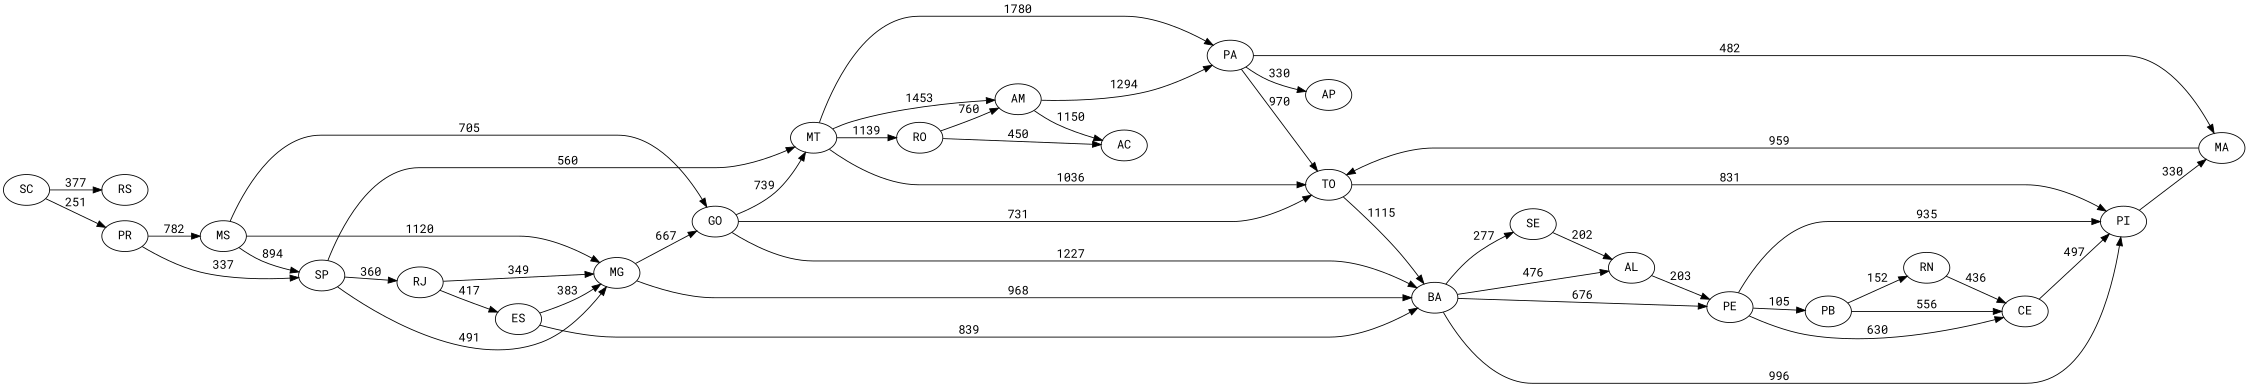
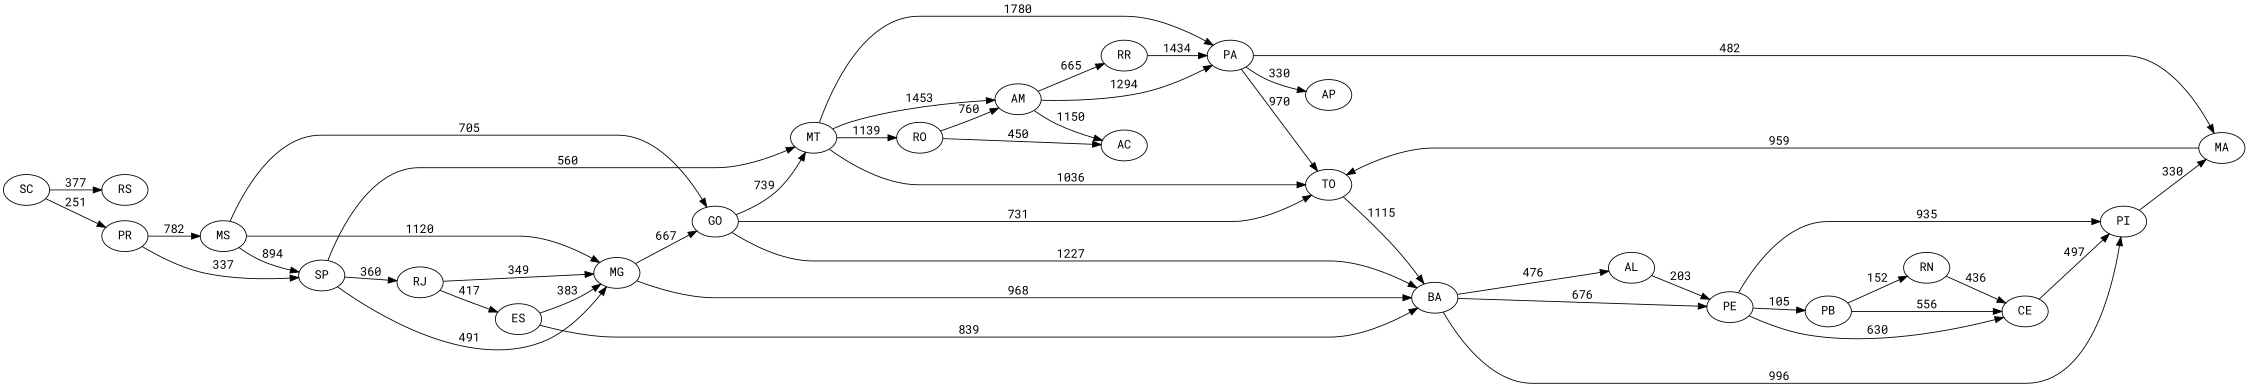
none -> (1124, 56)
(1727, 185) -> none
(1533, 224) -> none
